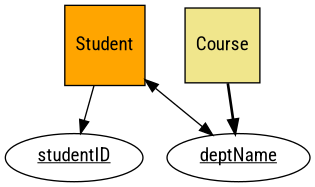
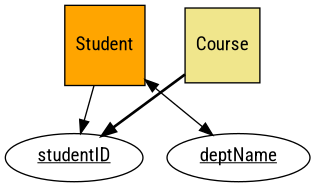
(230, 101) -> (149, 101)
